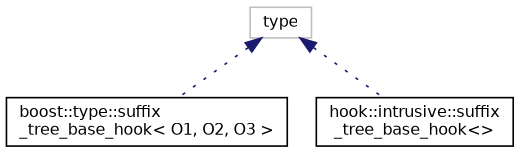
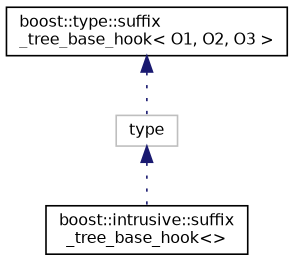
(213, 73) -> (147, 94)
(415, 122) -> (147, 230)
